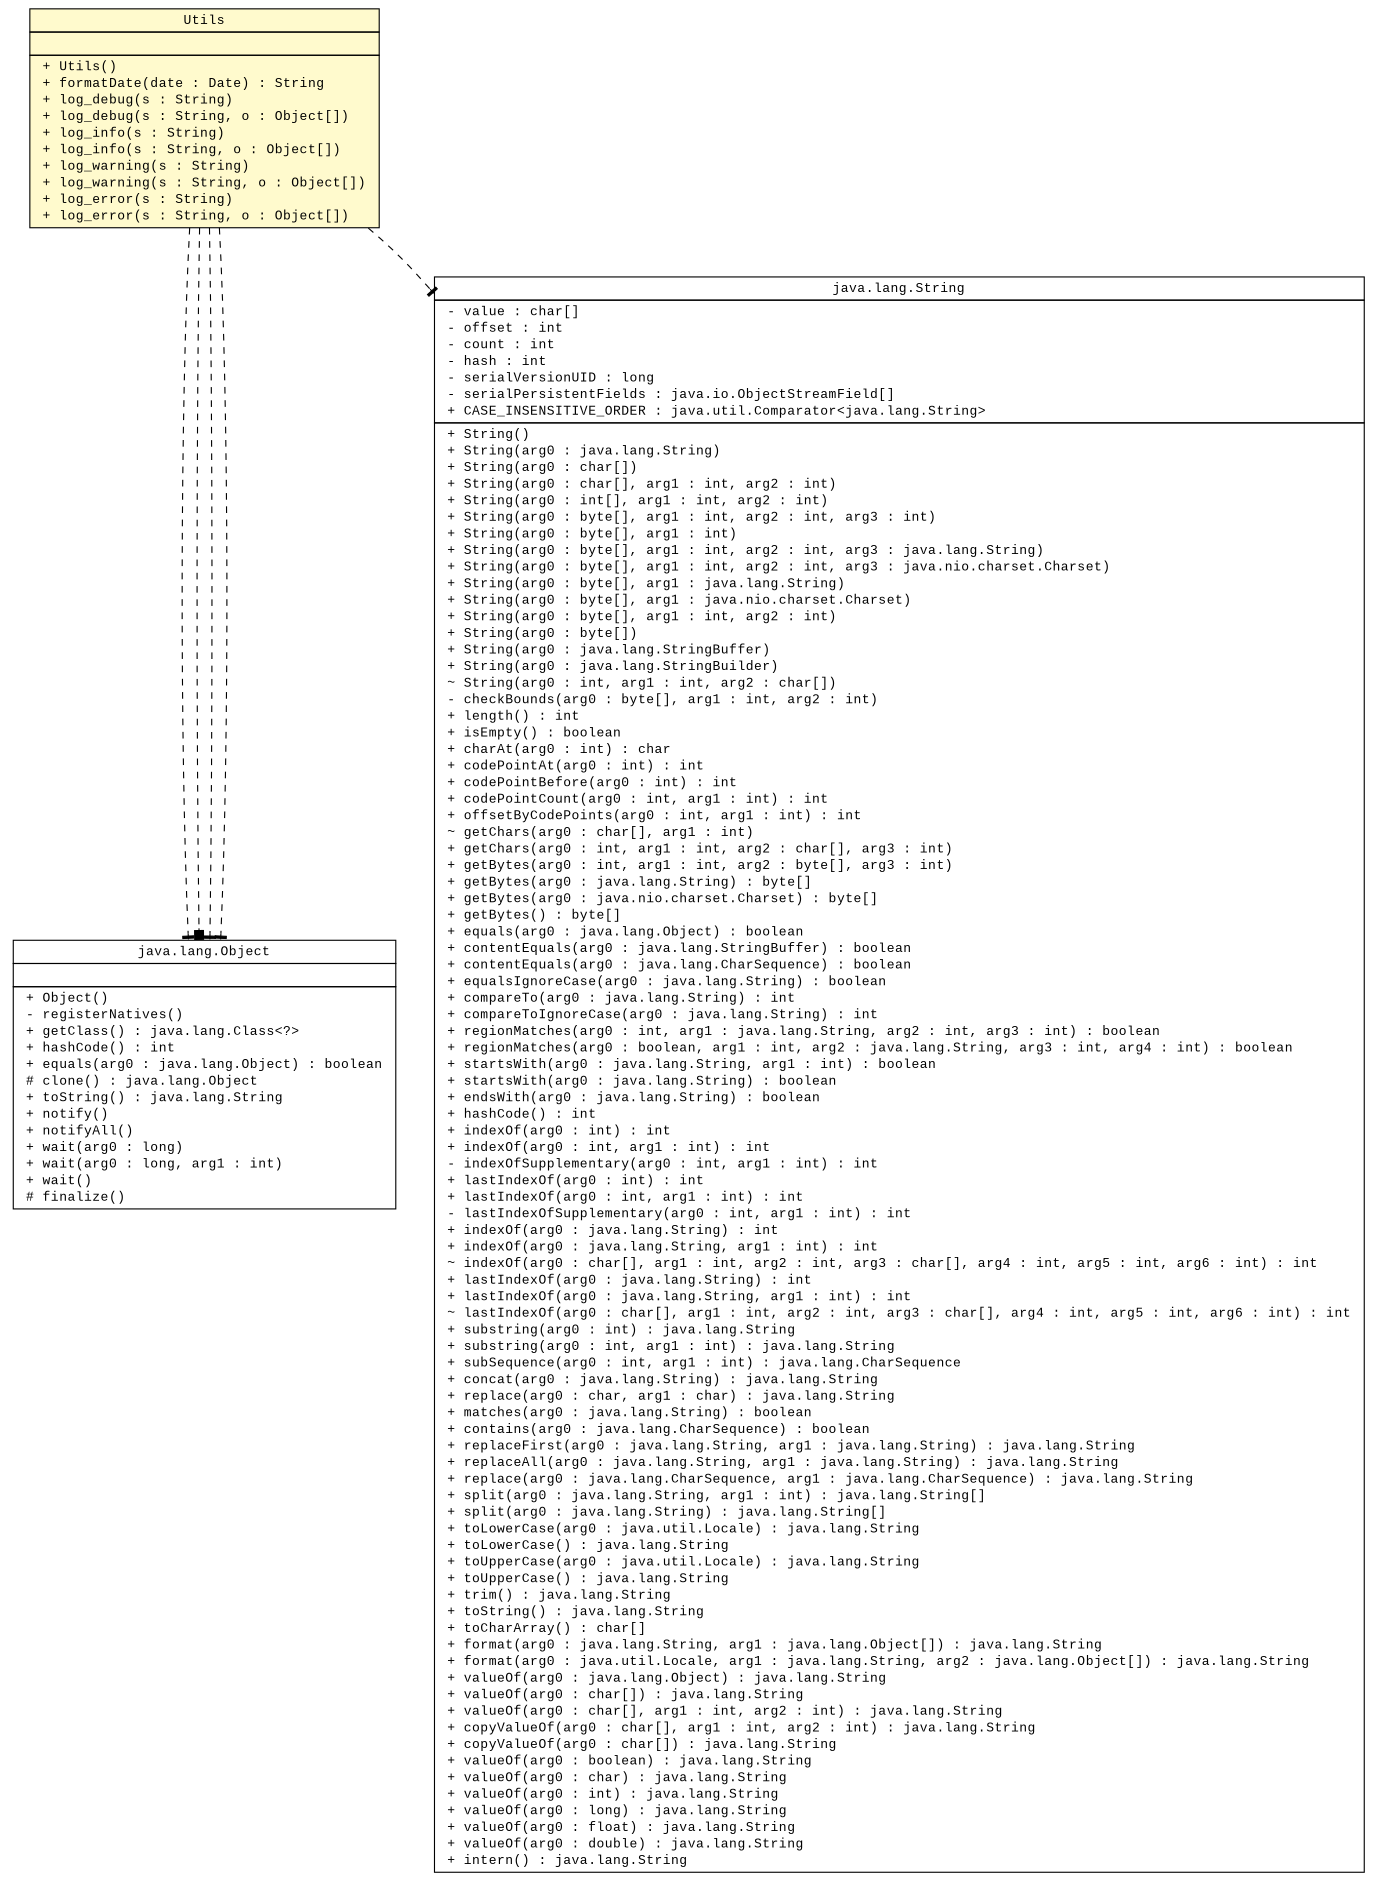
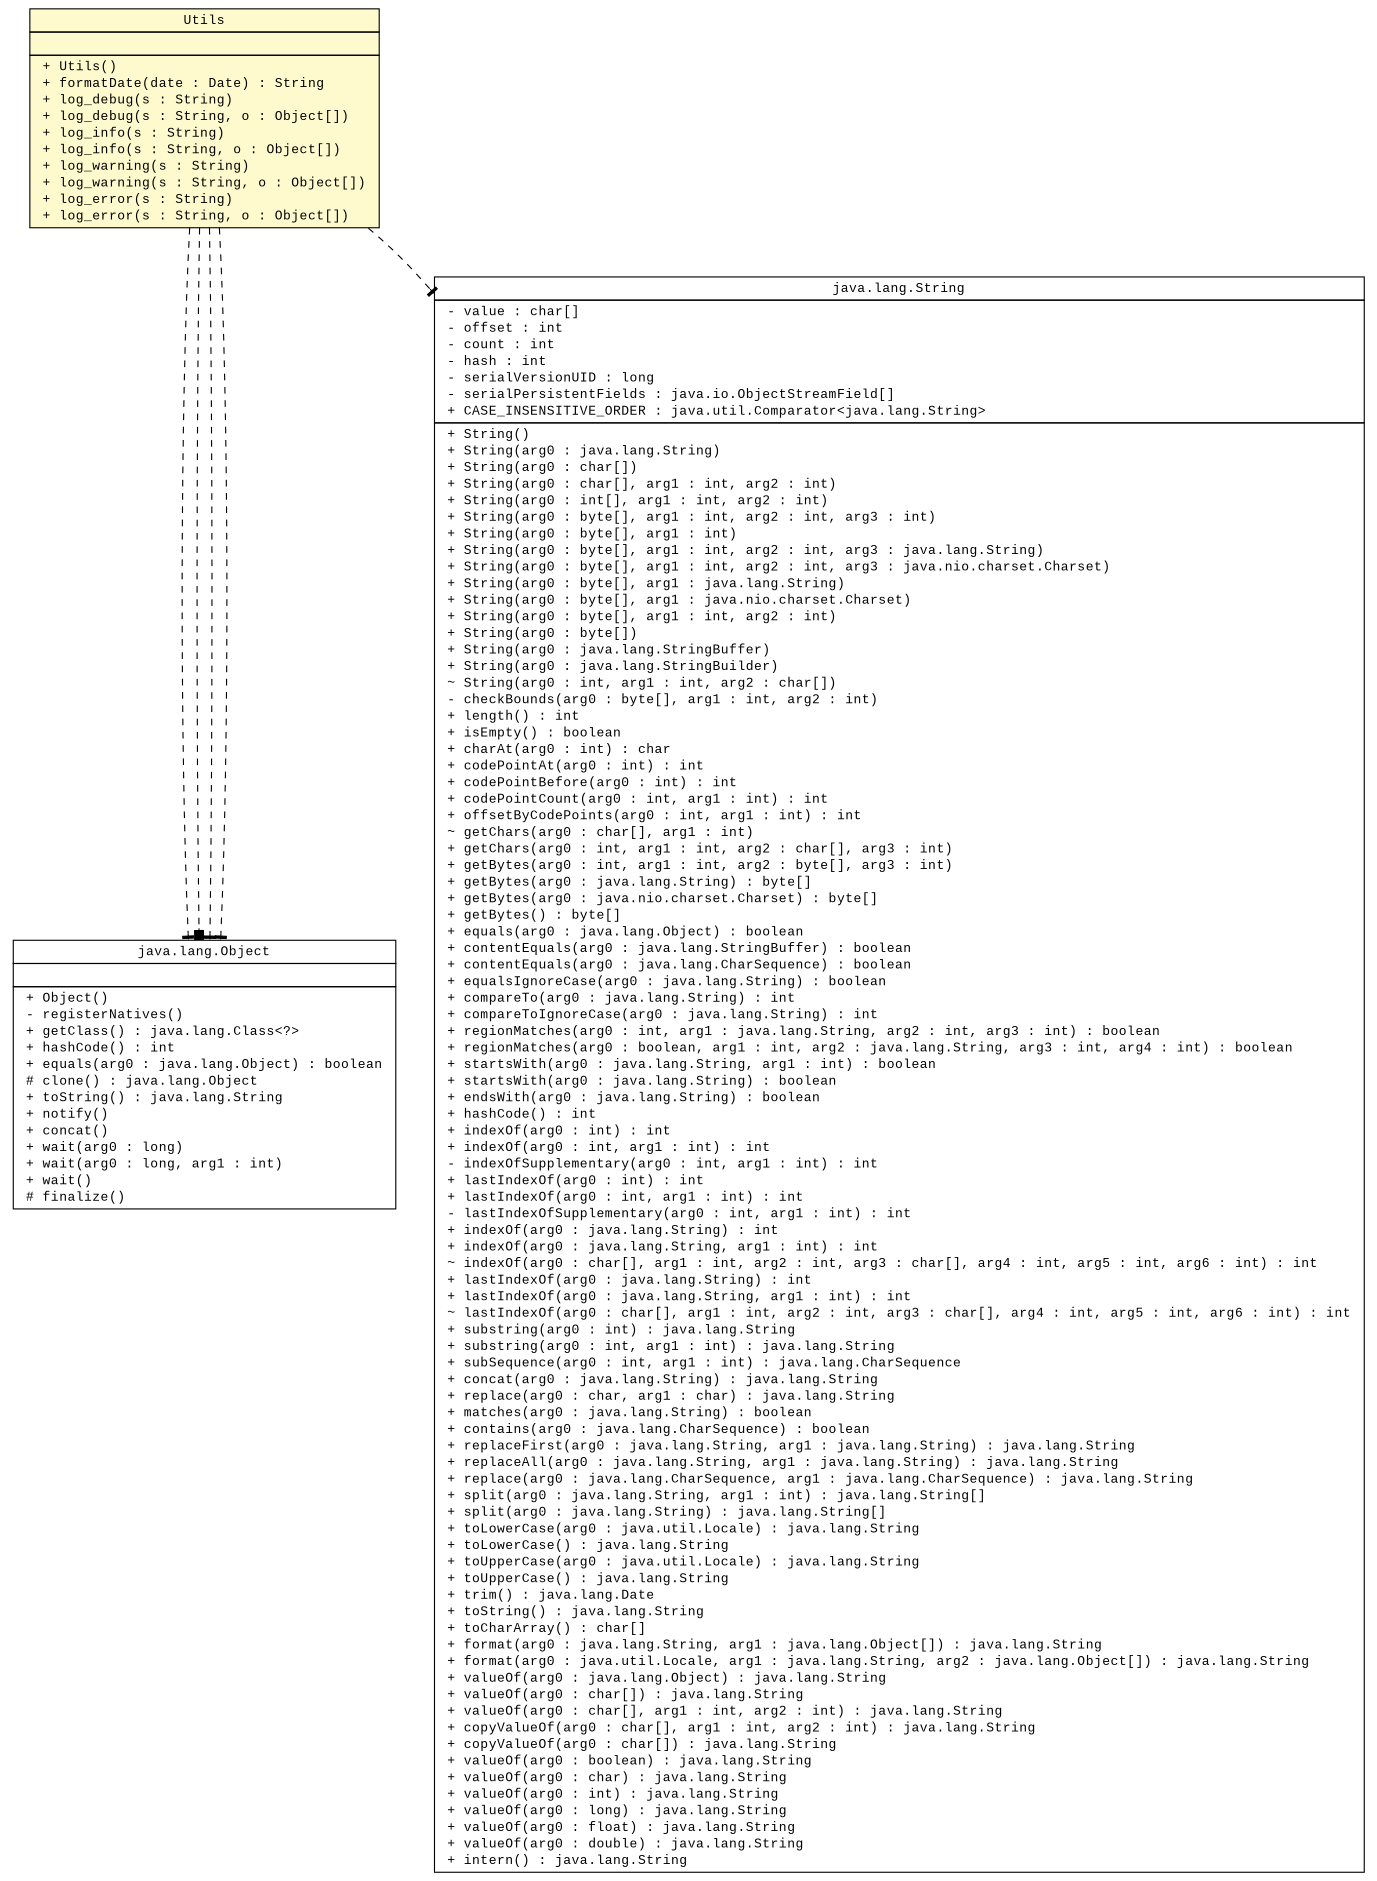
(80, 1130) -> (68, 1130)
(559, 1595) -> (551, 1595)
